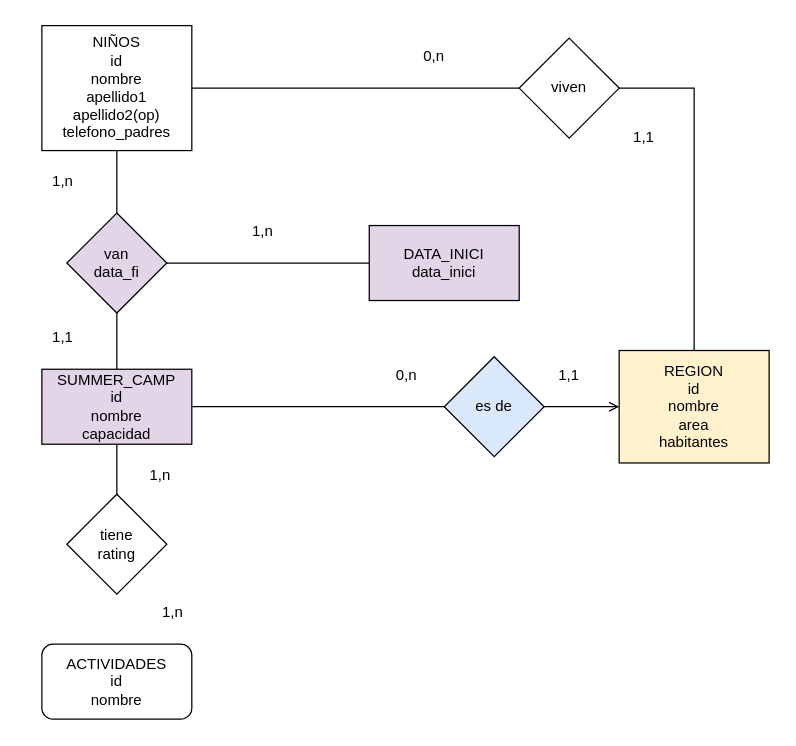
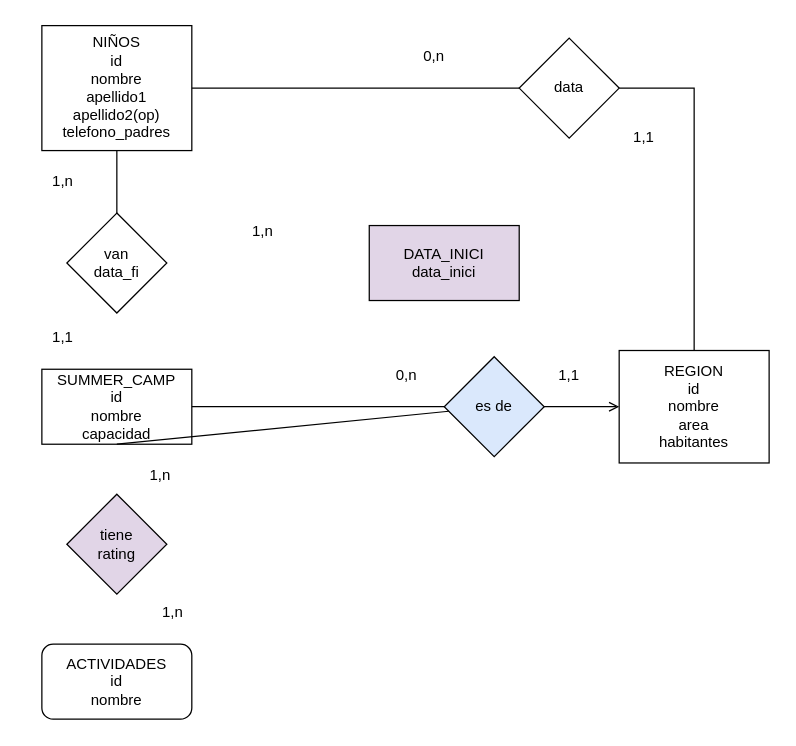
(569, 88) -> (569, 88)
(117, 263) -> (117, 263)
(268, 263) -> none
(117, 341) -> none
(117, 407) -> (117, 407)
(694, 407) -> (694, 407)
(117, 469) -> (282, 428)
(117, 544) -> (117, 544)
